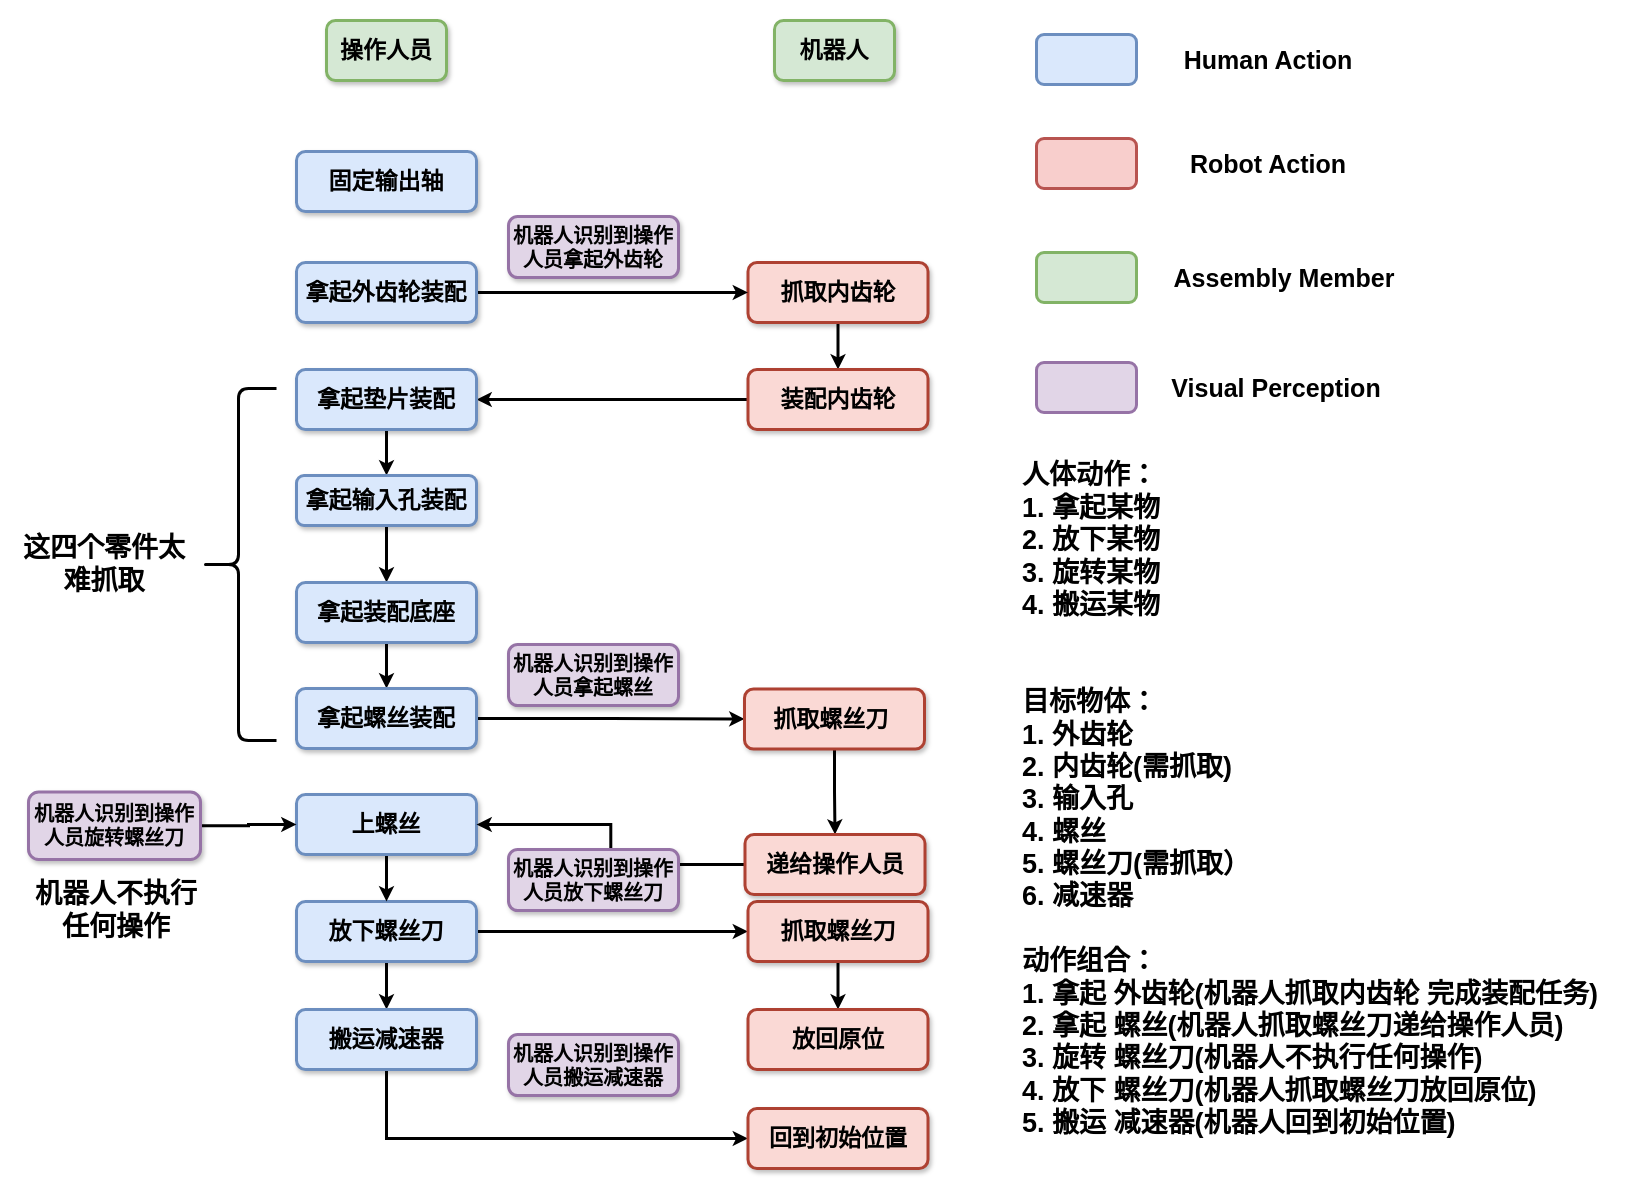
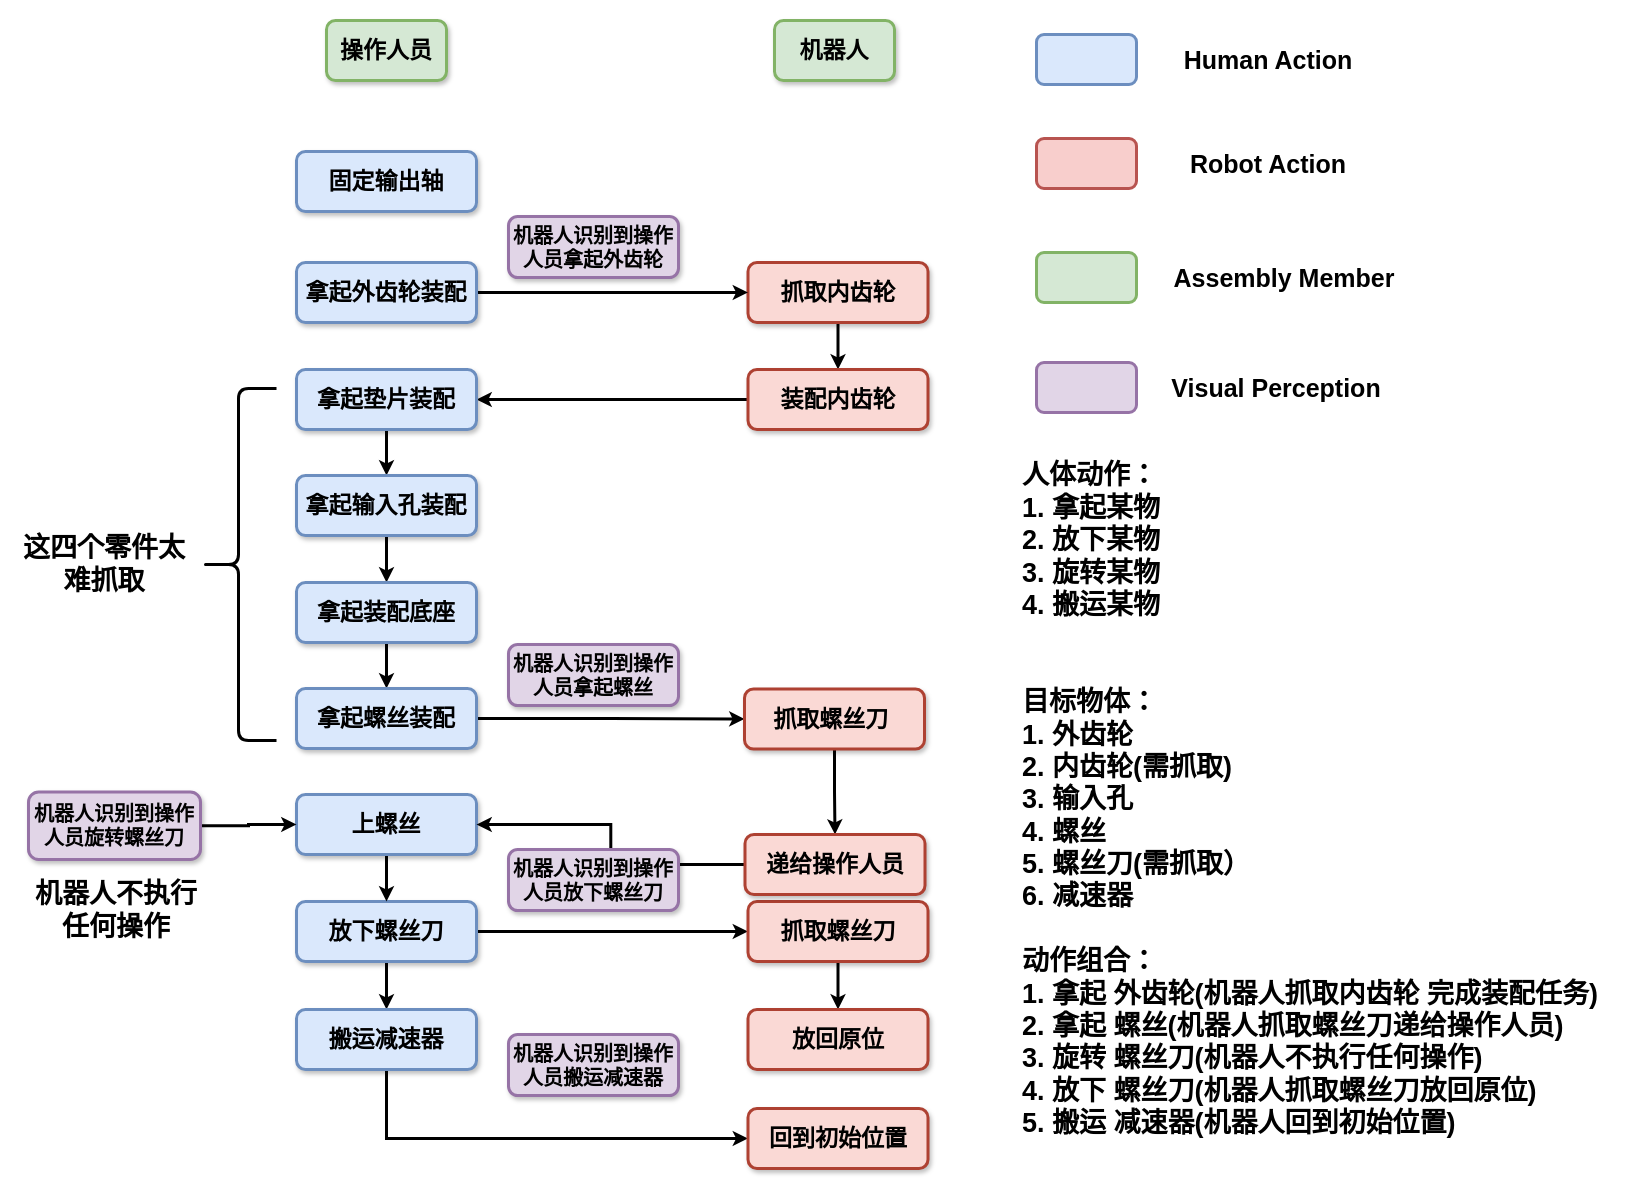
(387, 501) -> (387, 506)
